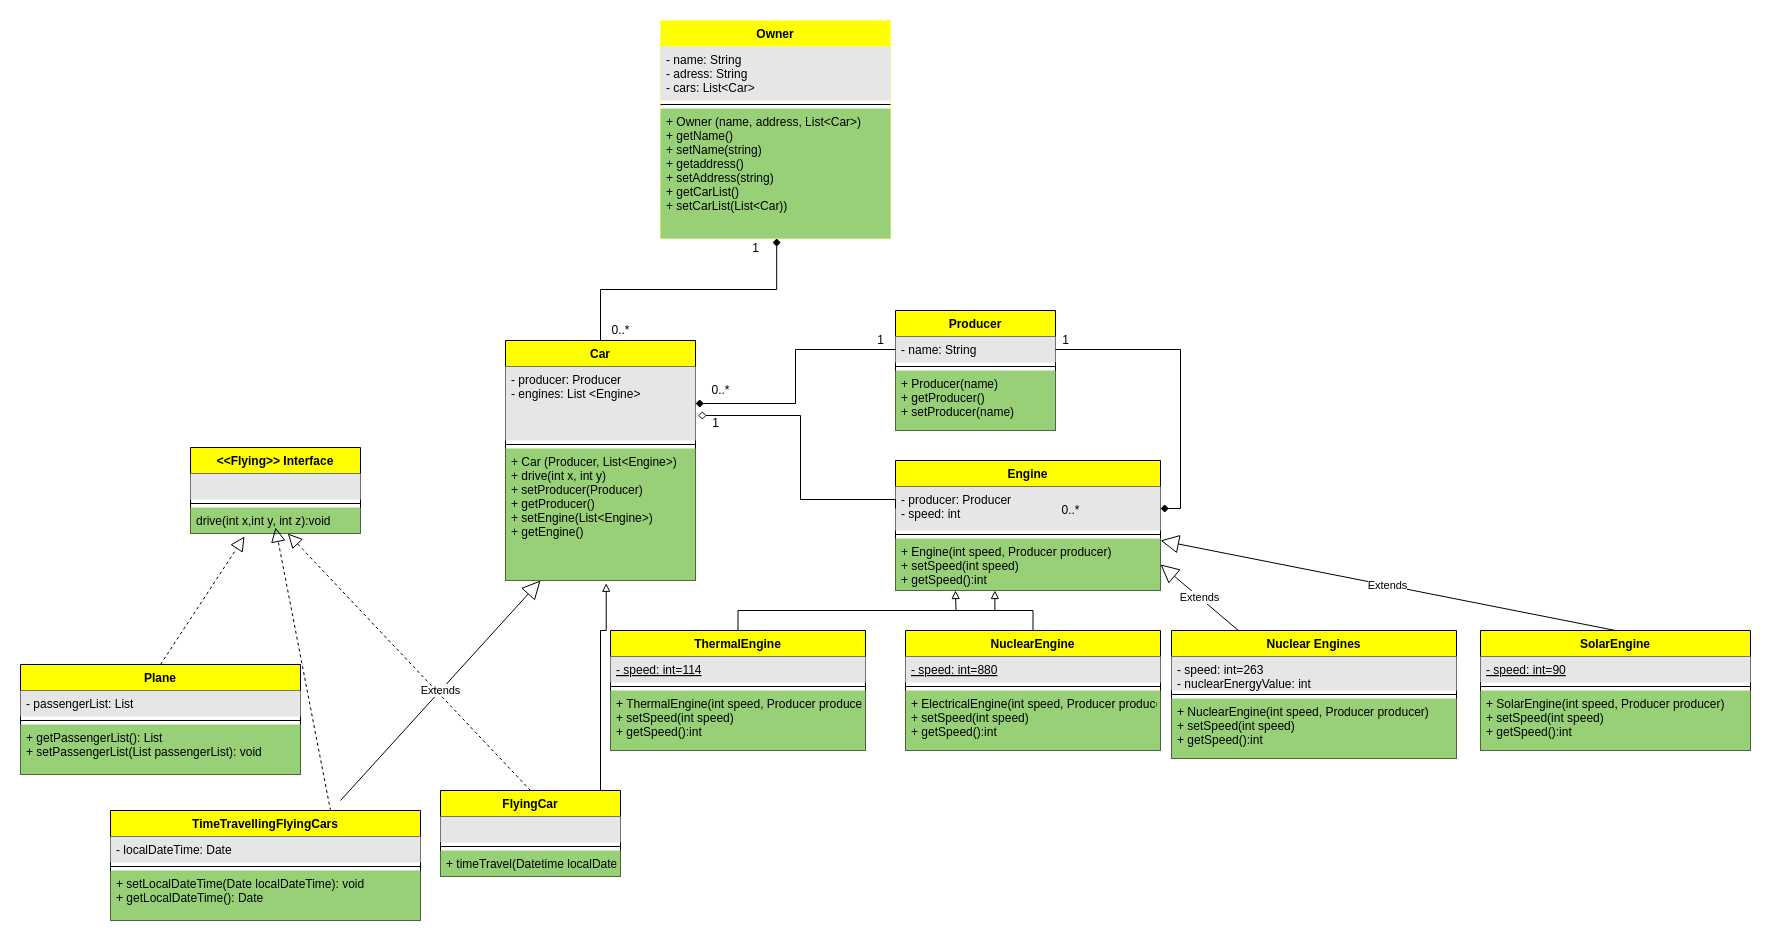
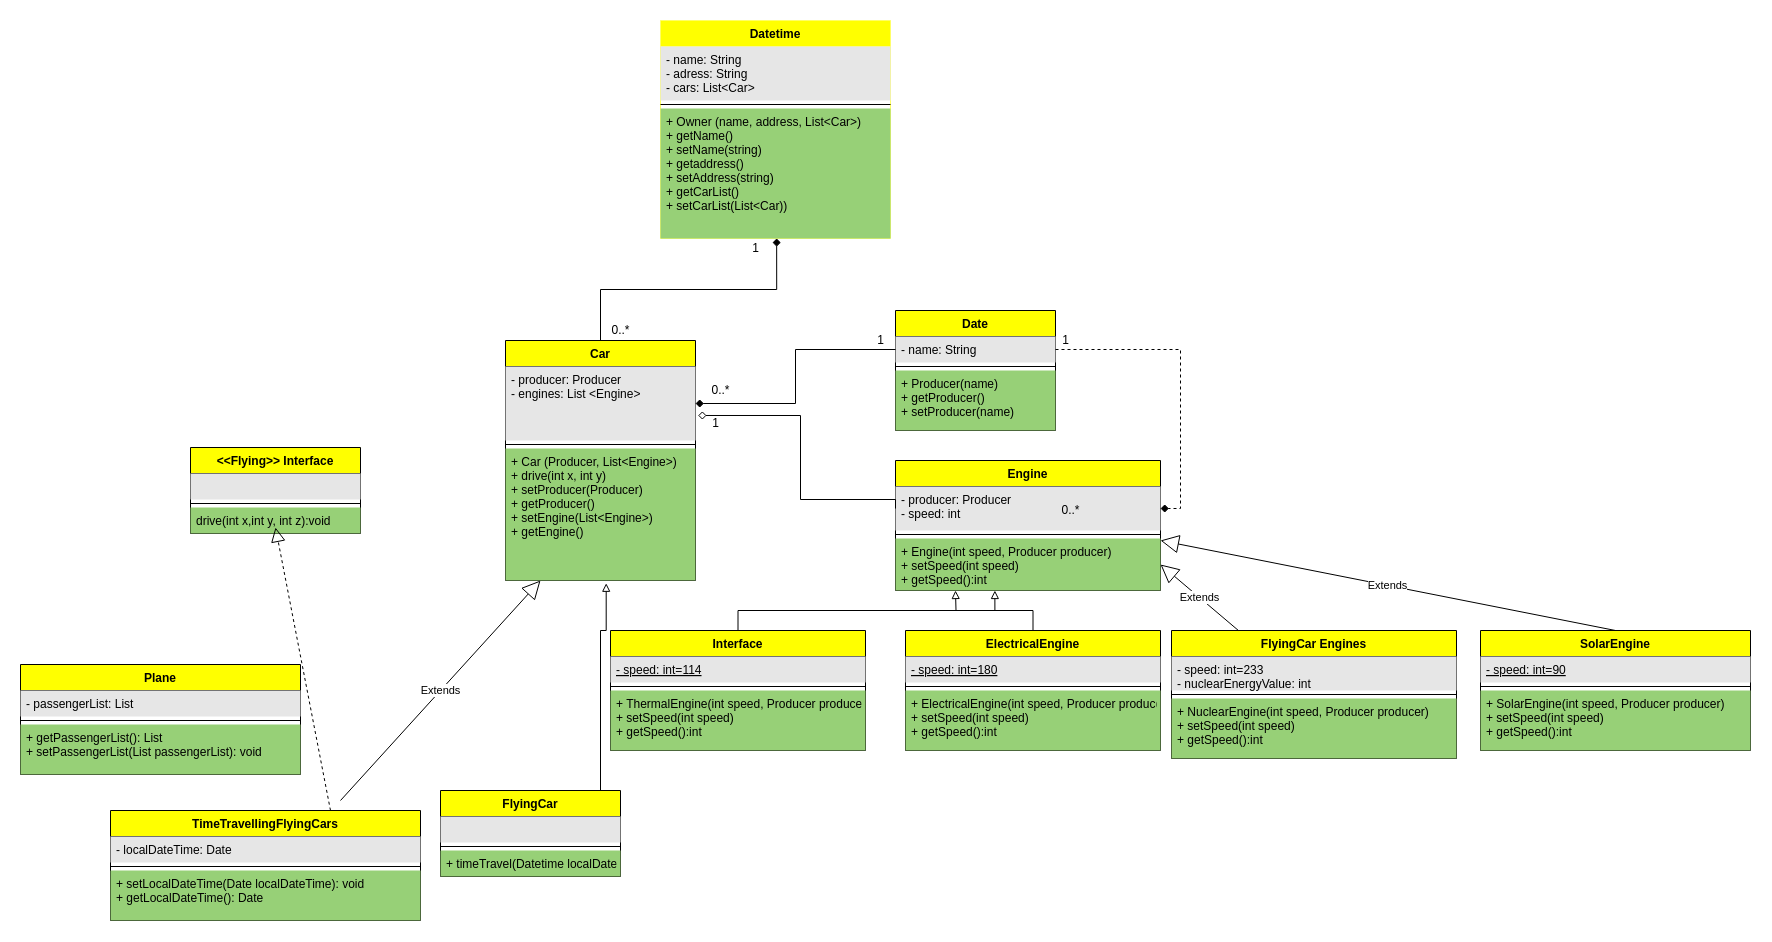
(775, 34) -> (775, 34)
(975, 324) -> (975, 324)
(1181, 374) -> (1181, 374)
(198, 607) -> none
(366, 616) -> none
(738, 644) -> (738, 644)
(1033, 644) -> (1033, 644)
(1314, 644) -> (1314, 644)
(959, 670) -> (959, 670)
(1225, 670) -> (1225, 670)
